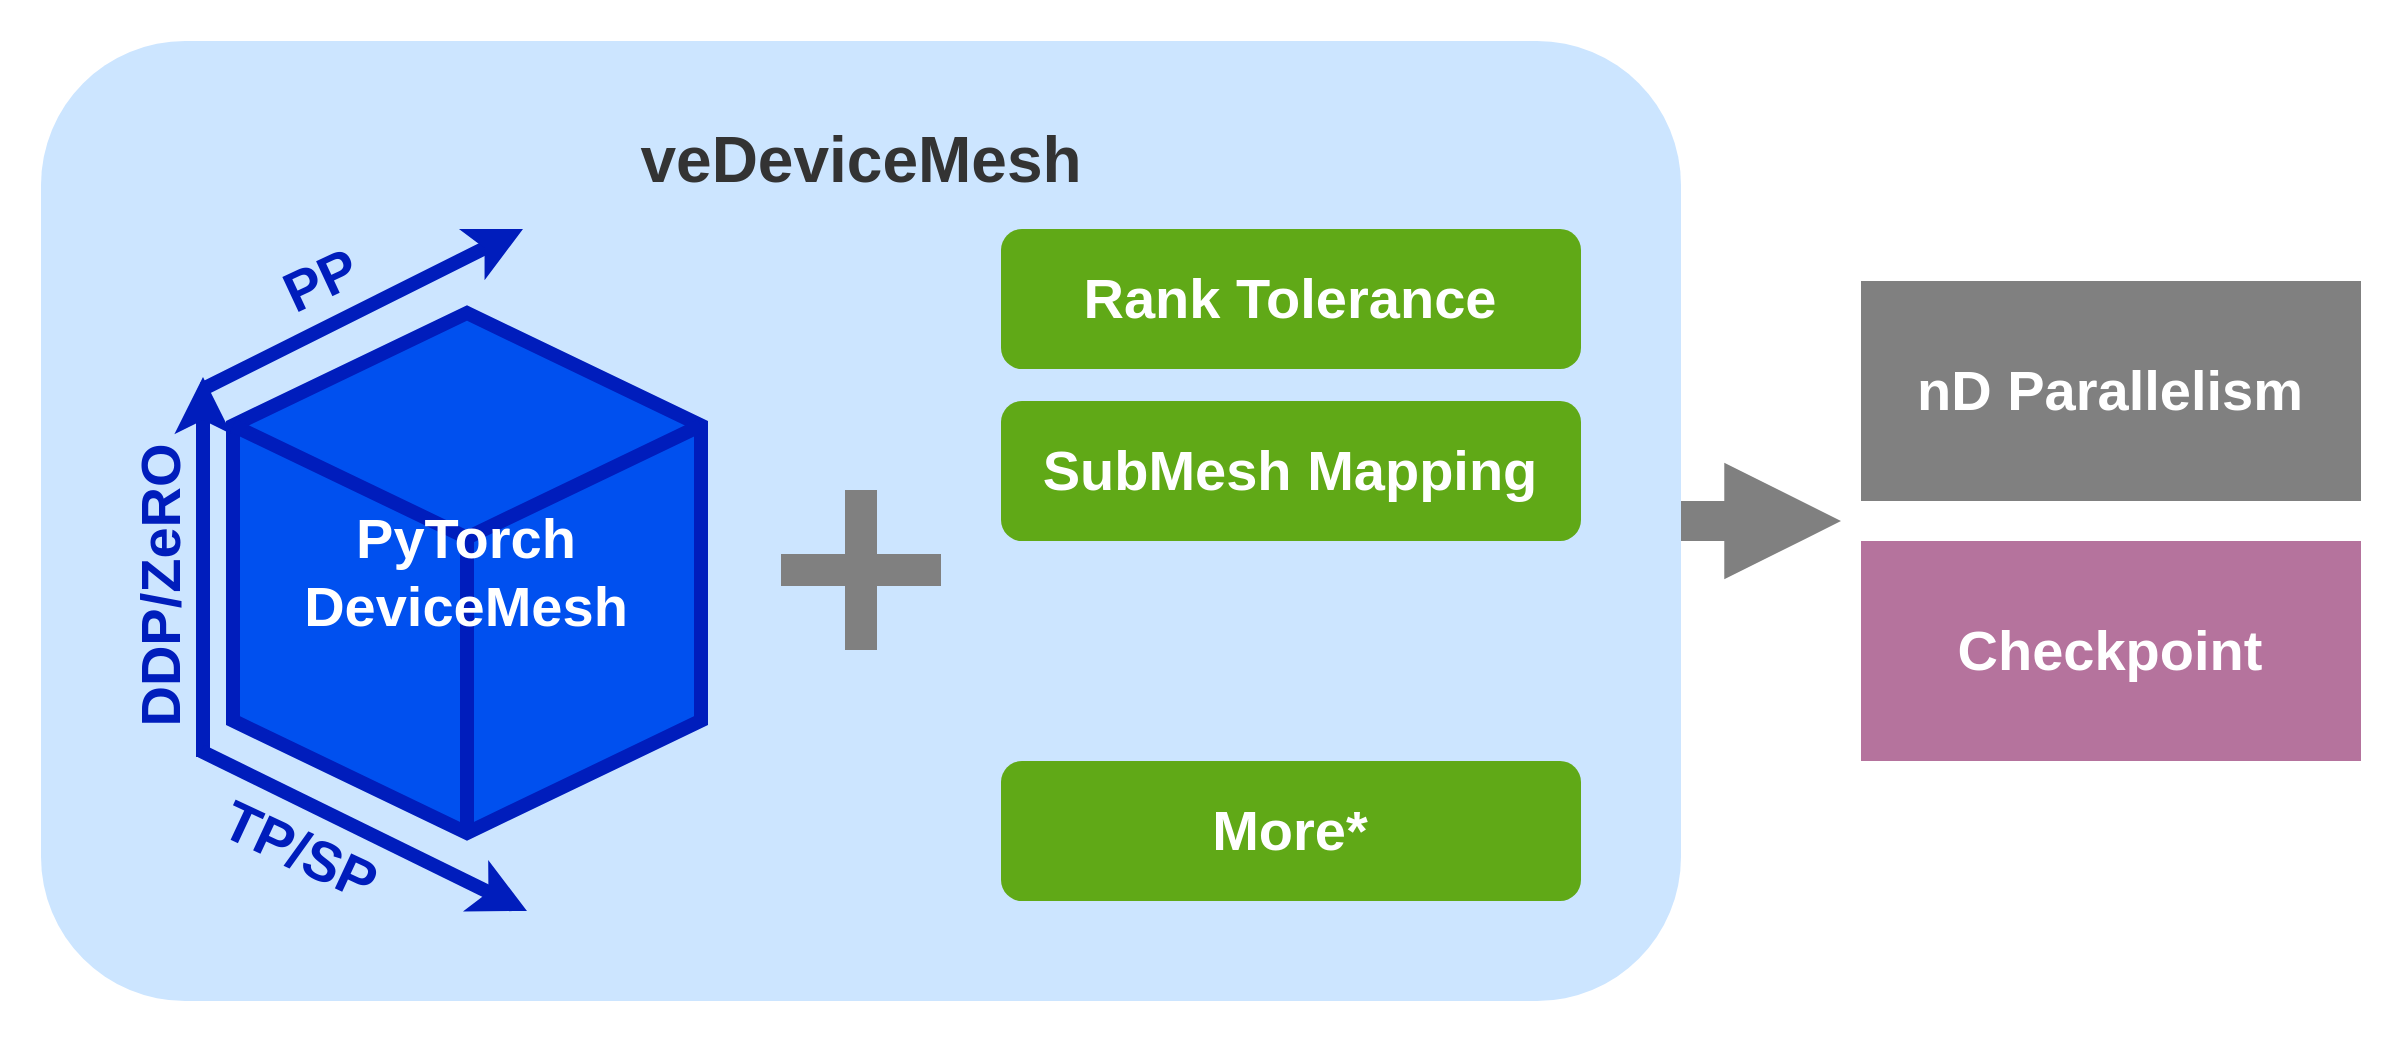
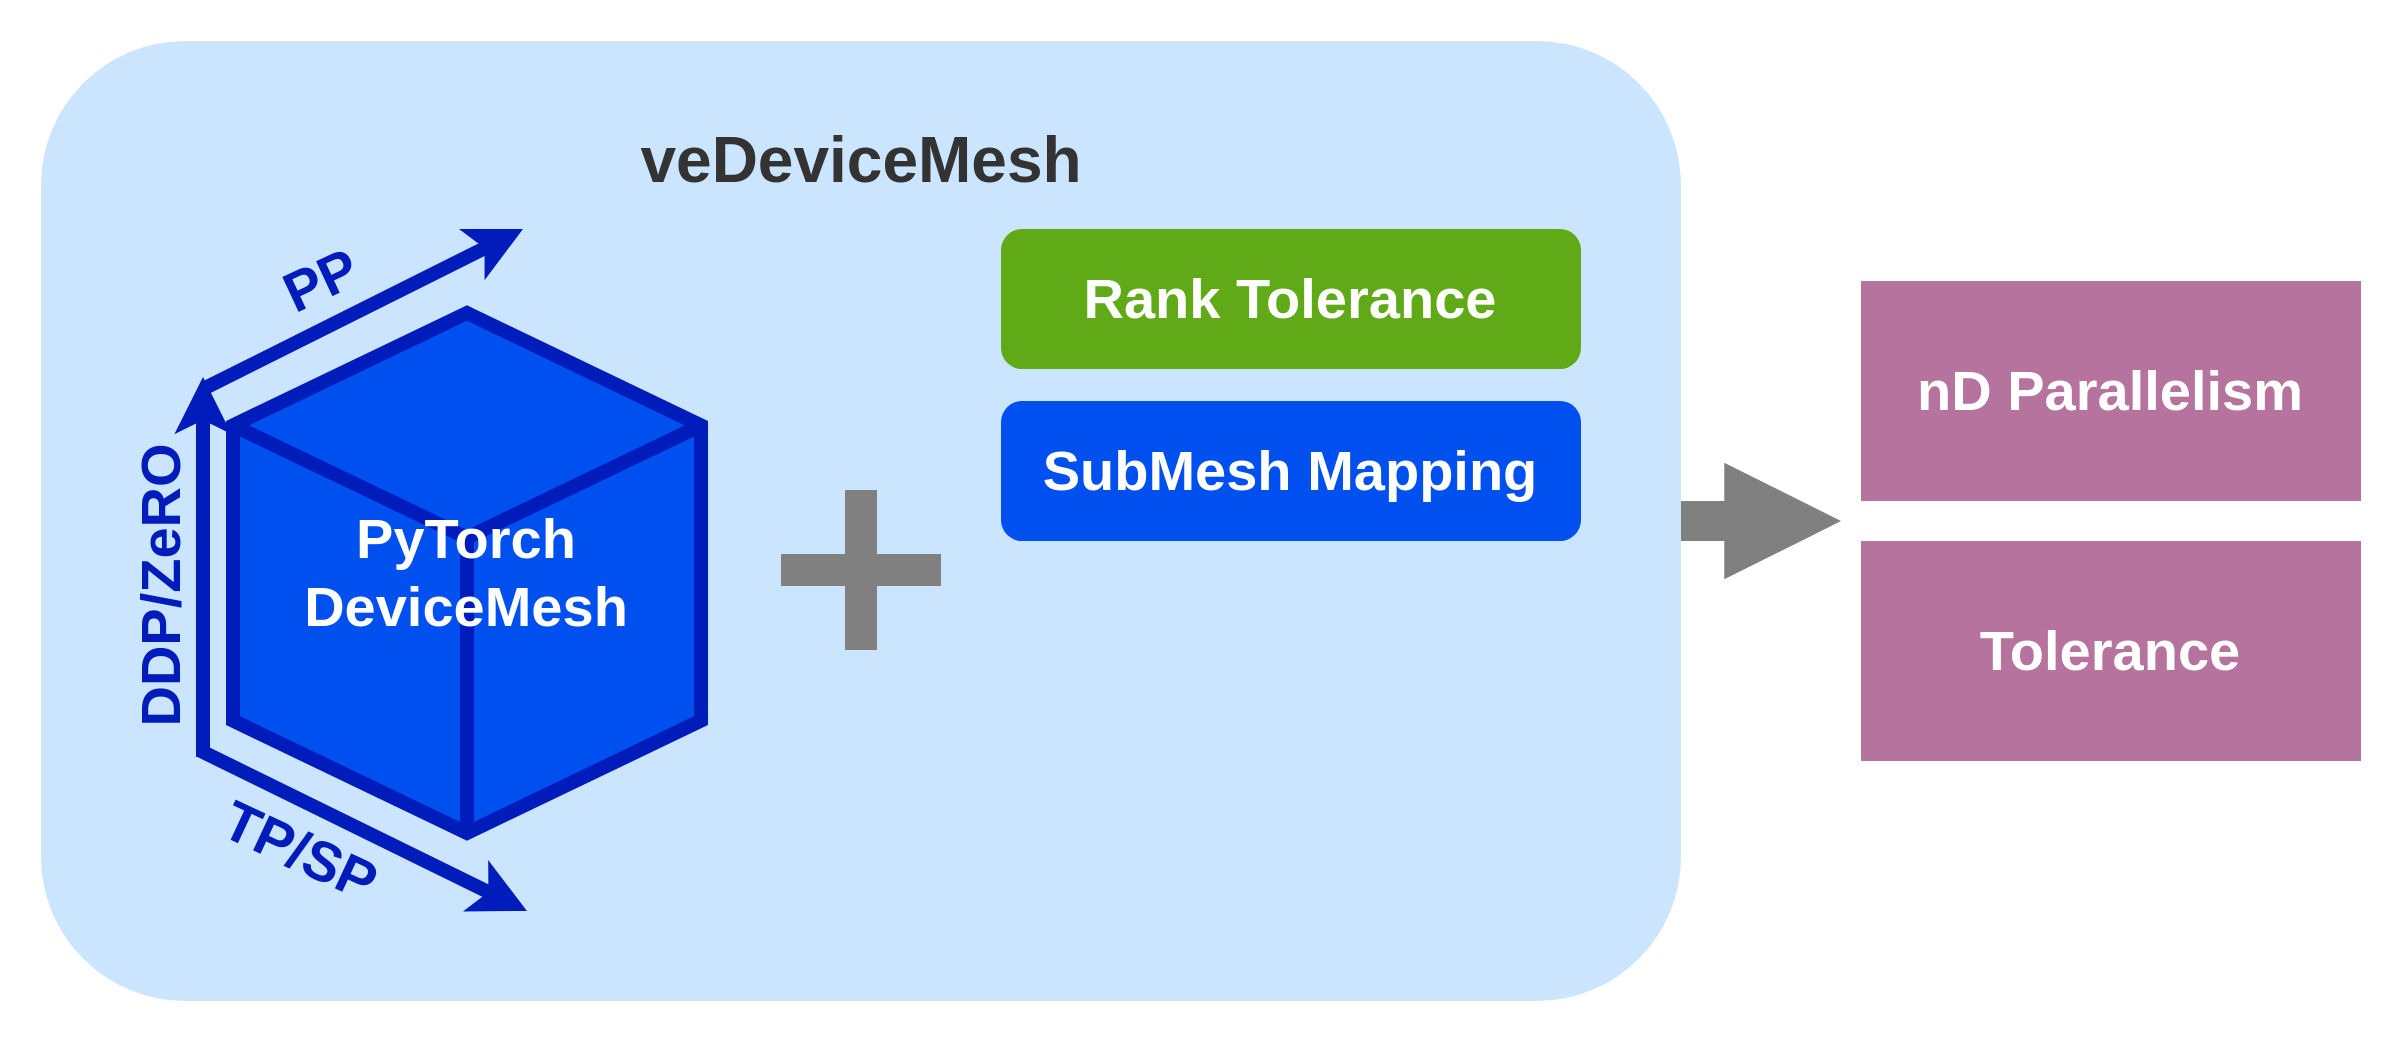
(2111, 391) -> (2111, 391)
(1291, 471) -> (1291, 471)
(2111, 651) -> (2111, 651)
(1291, 831) -> none
